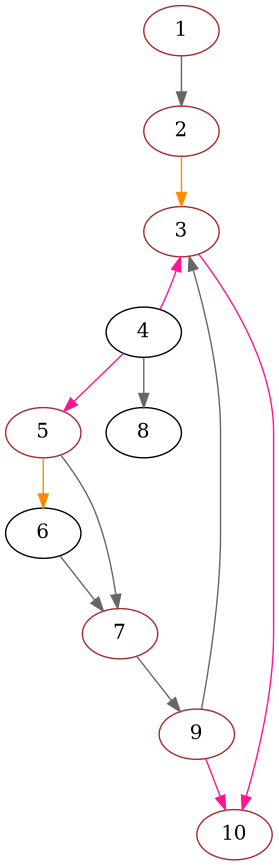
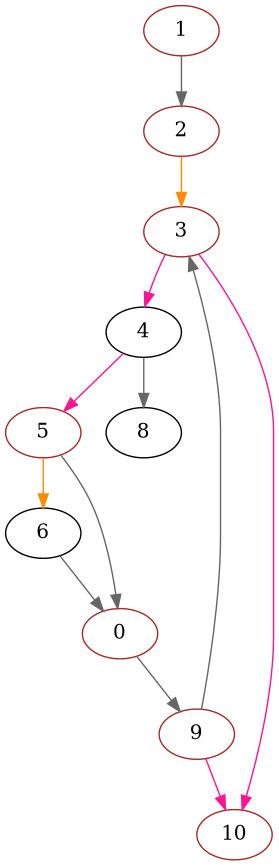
(169, 290) -> (157, 274)
(120, 634) -> (120, 634)
